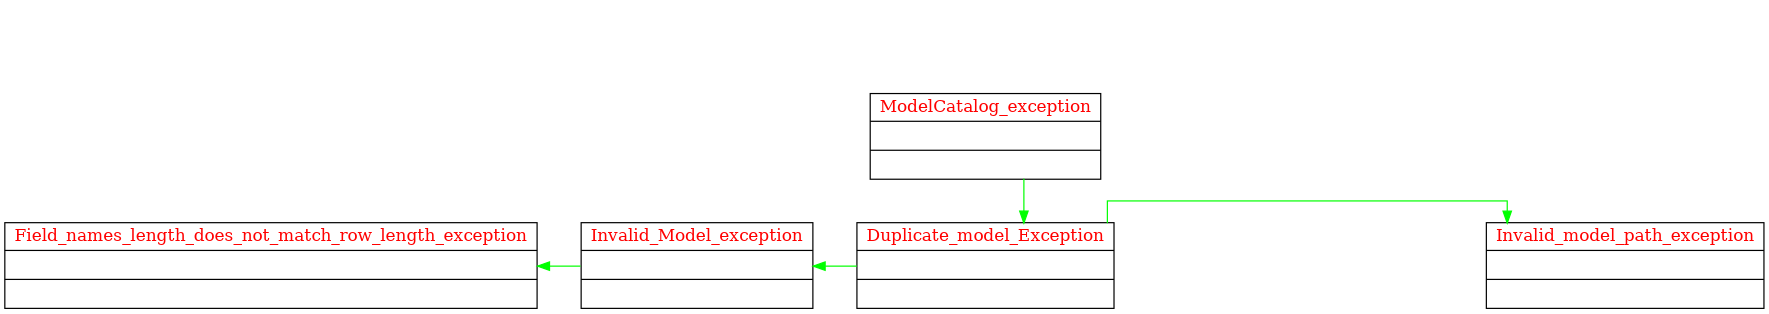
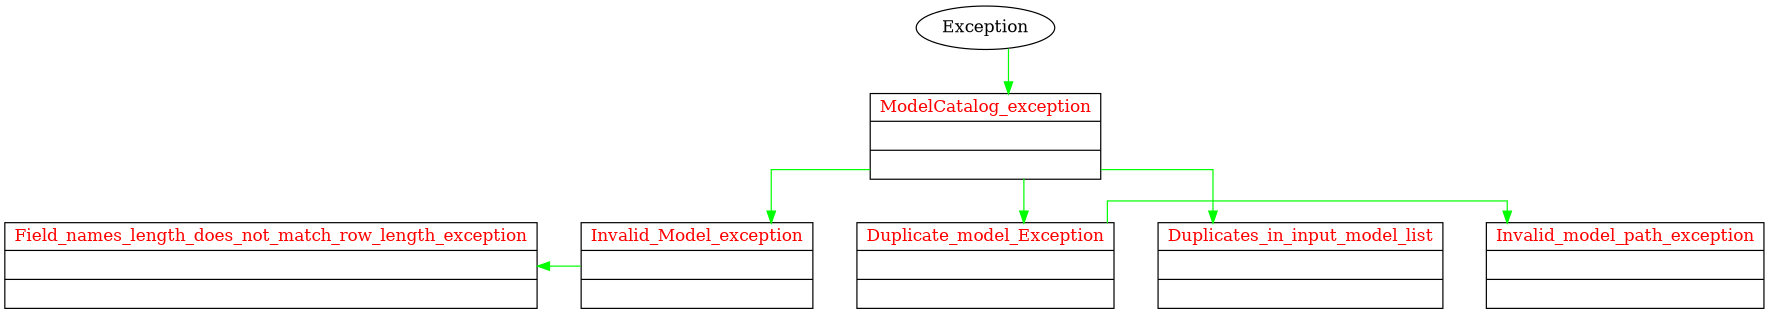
none -> (985, 28)
(841, 266) -> (800, 170)
none -> (1300, 266)
